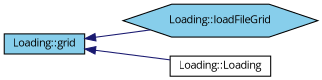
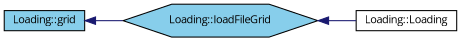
(133, 55) -> (342, 21)
